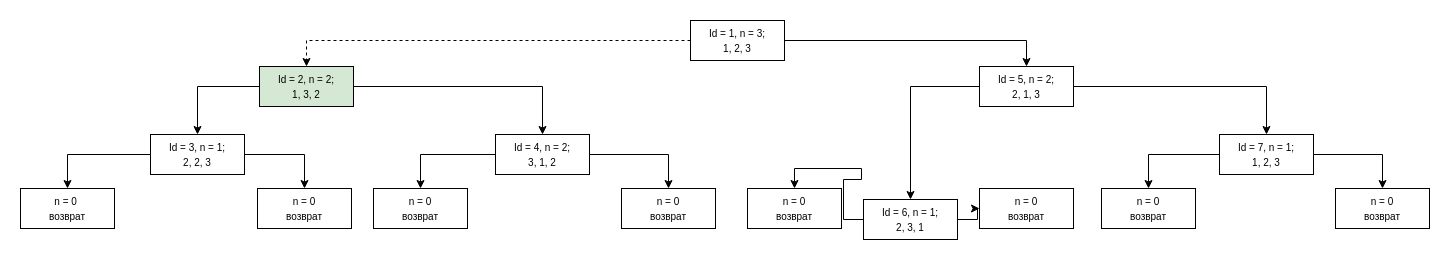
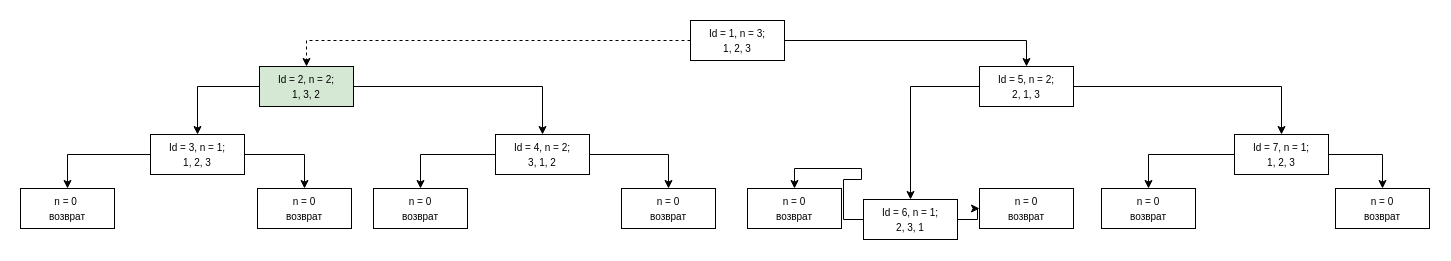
(198, 155) -> (198, 155)
(1267, 155) -> (1282, 155)
